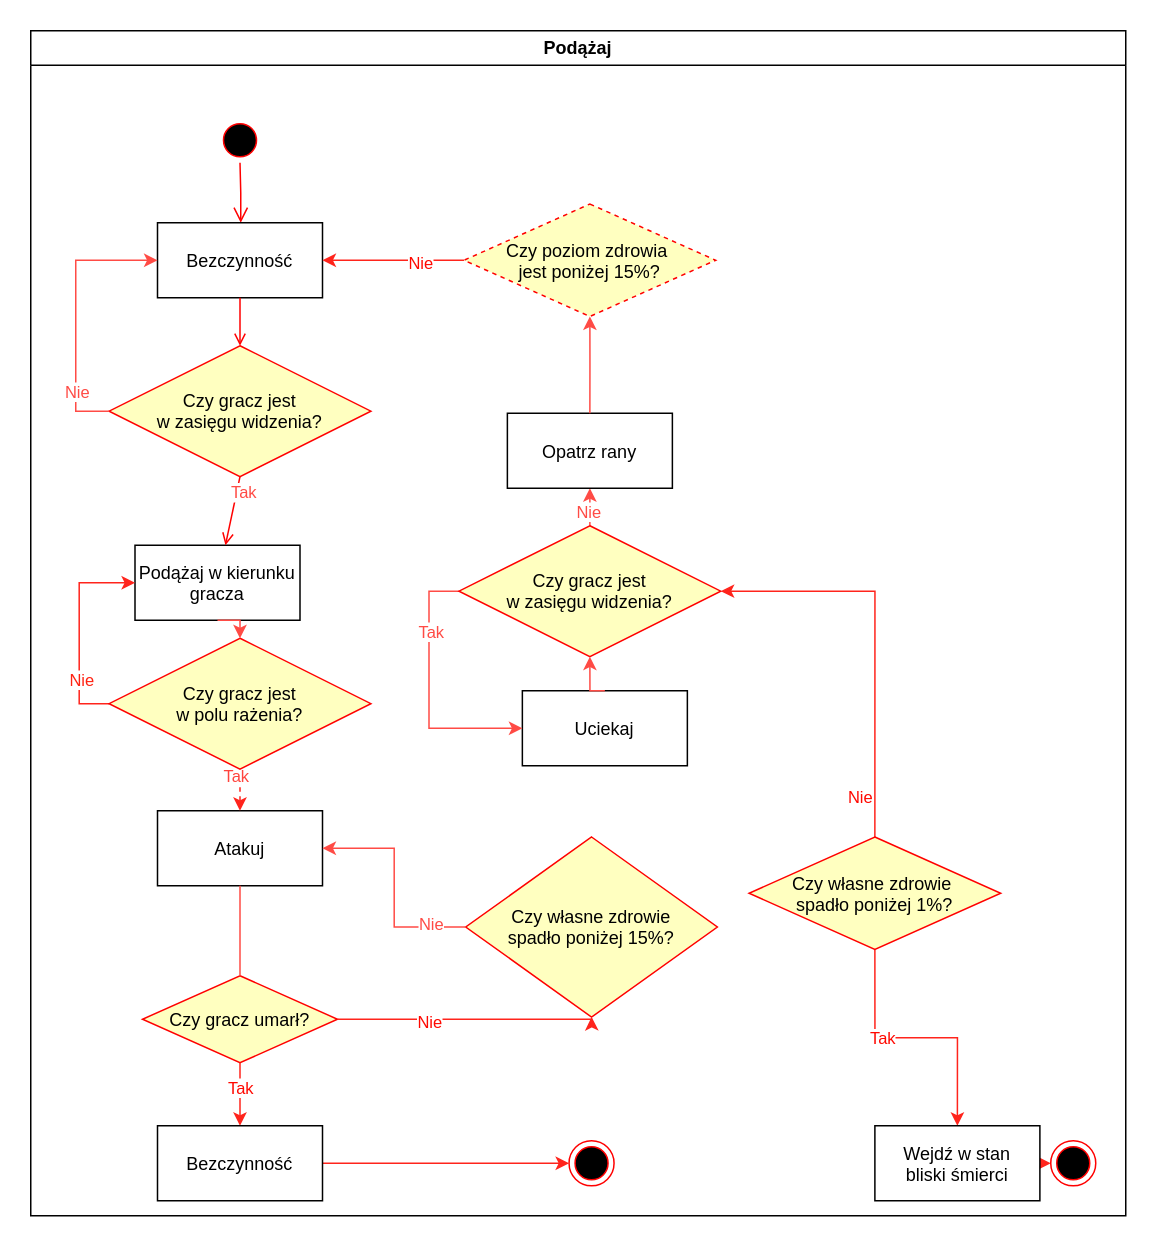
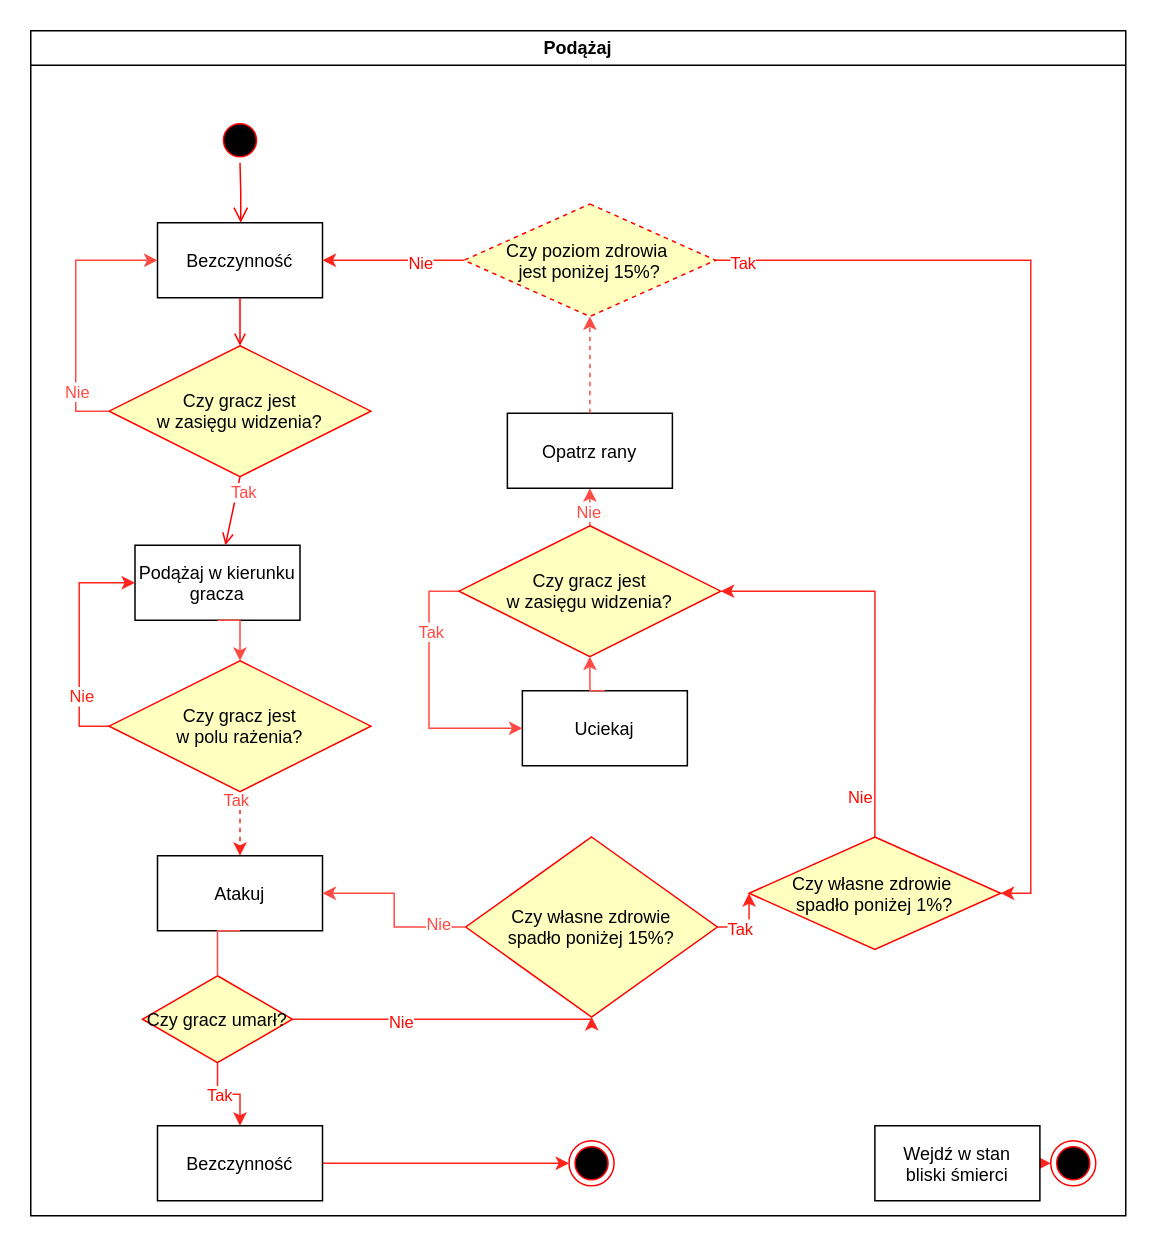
(590, 369) -> (590, 369)
none -> (1031, 429)
(240, 704) -> (240, 726)
(240, 848) -> (240, 893)
none -> (745, 927)
(240, 1019) -> (218, 1019)
(911, 1038) -> none
